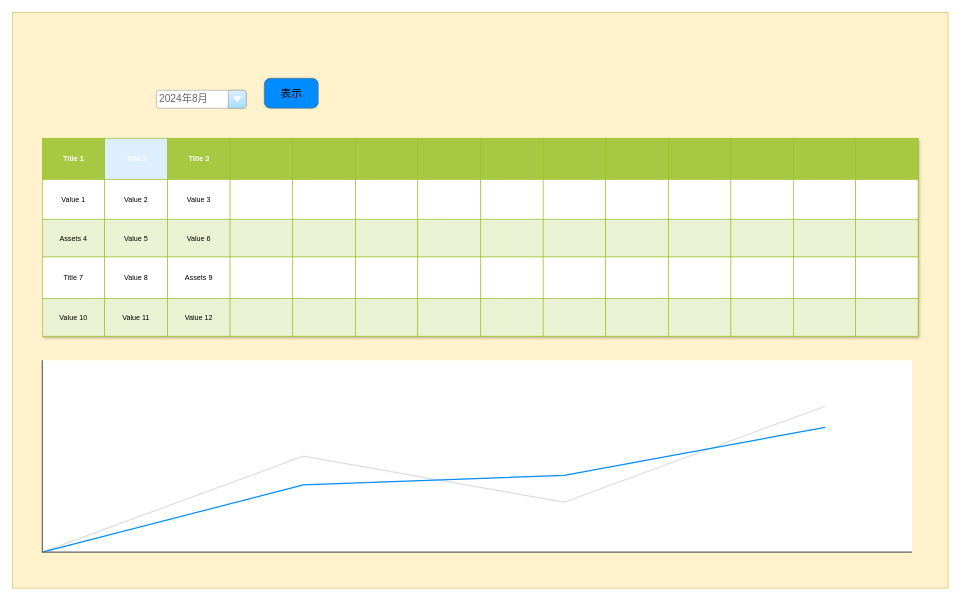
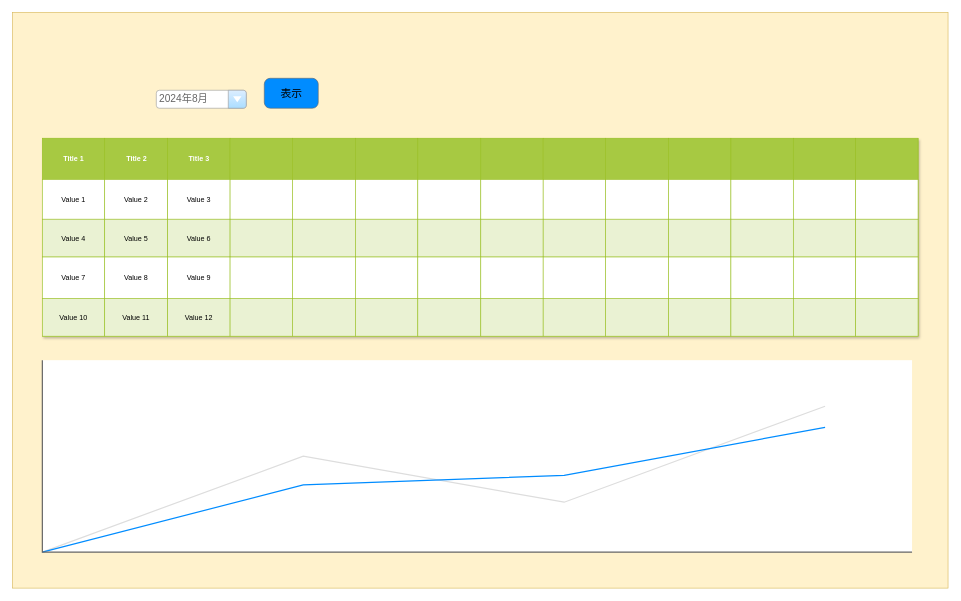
(136, 159) -> (136, 159)
(74, 239) -> (74, 239)
(74, 278) -> (74, 278)
(199, 278) -> (199, 278)
